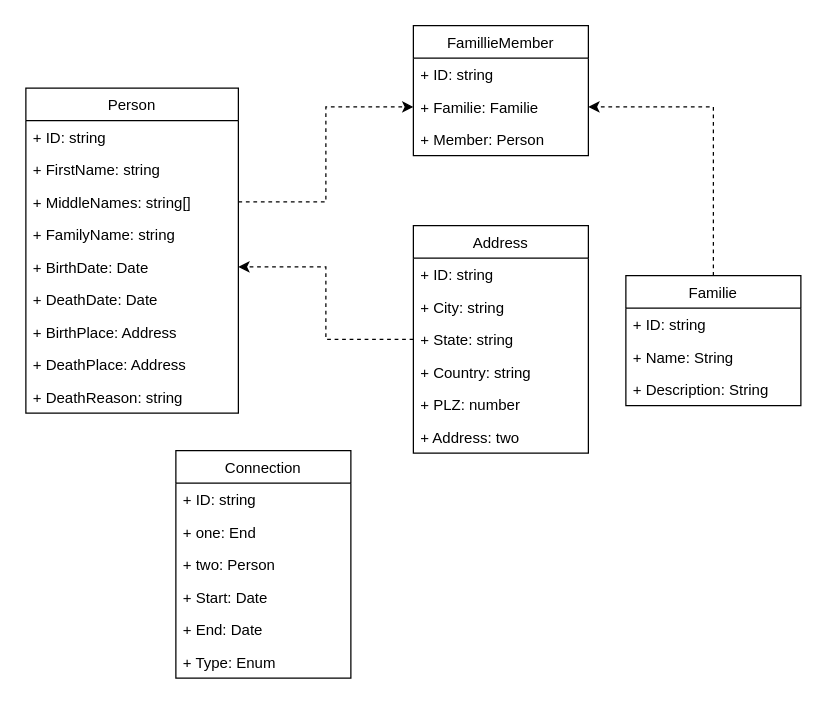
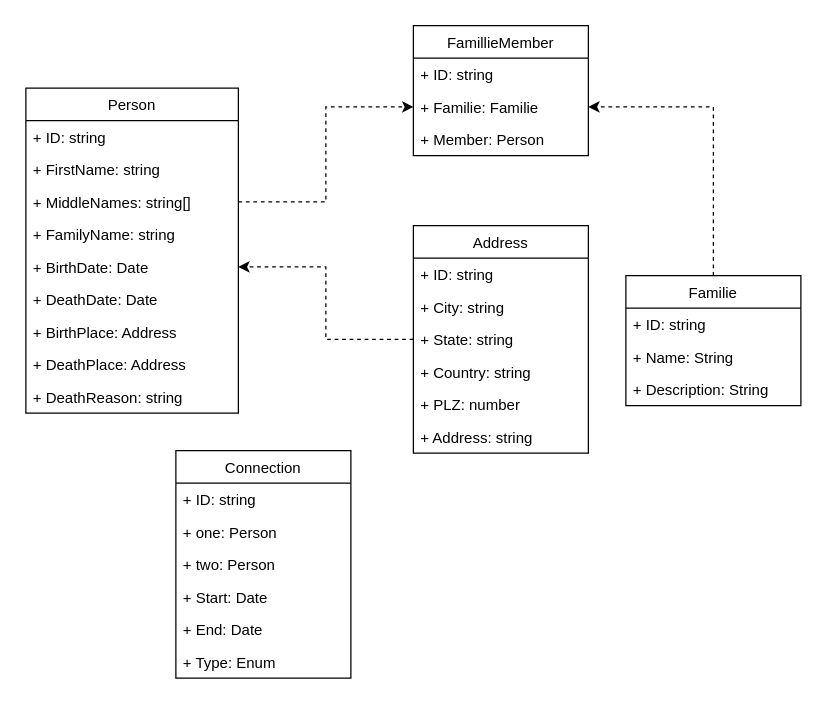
(473, 438) -> (484, 438)
(219, 533) -> (231, 533)
